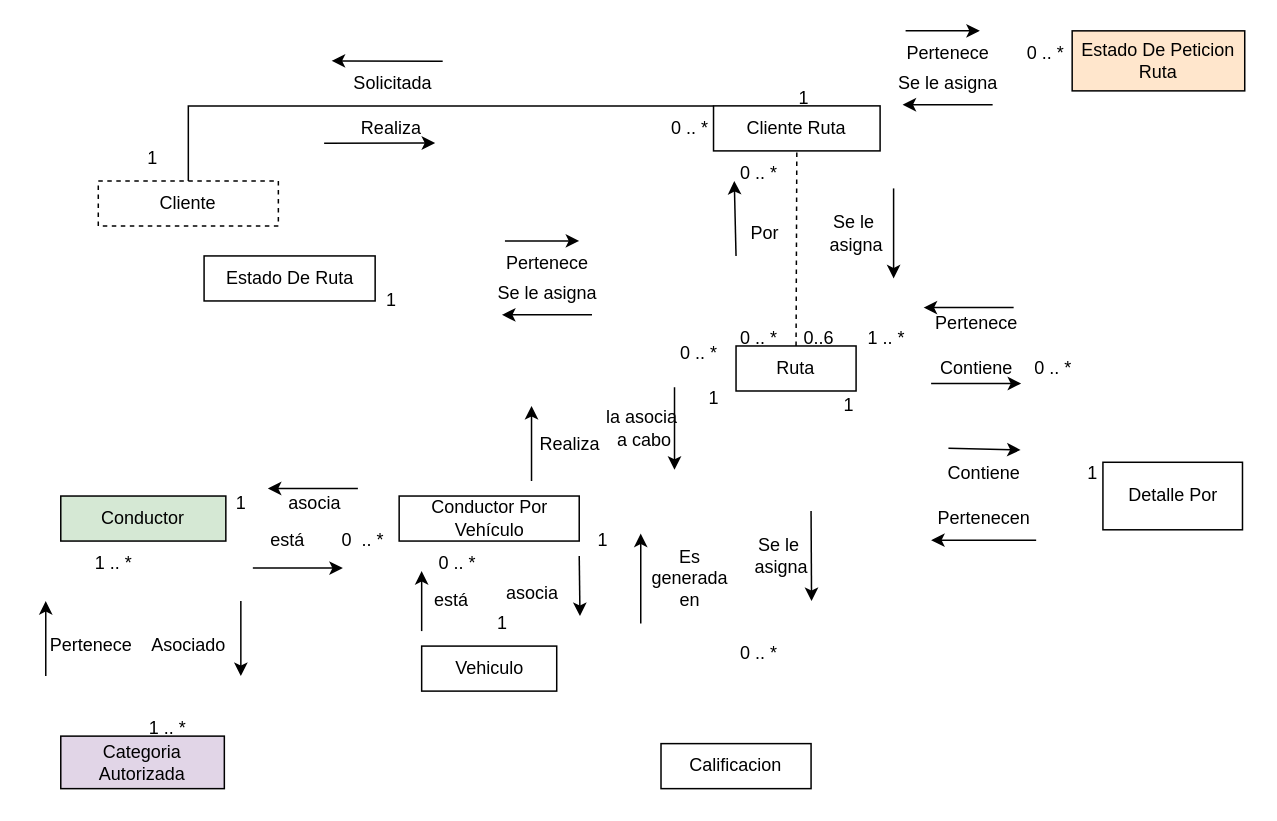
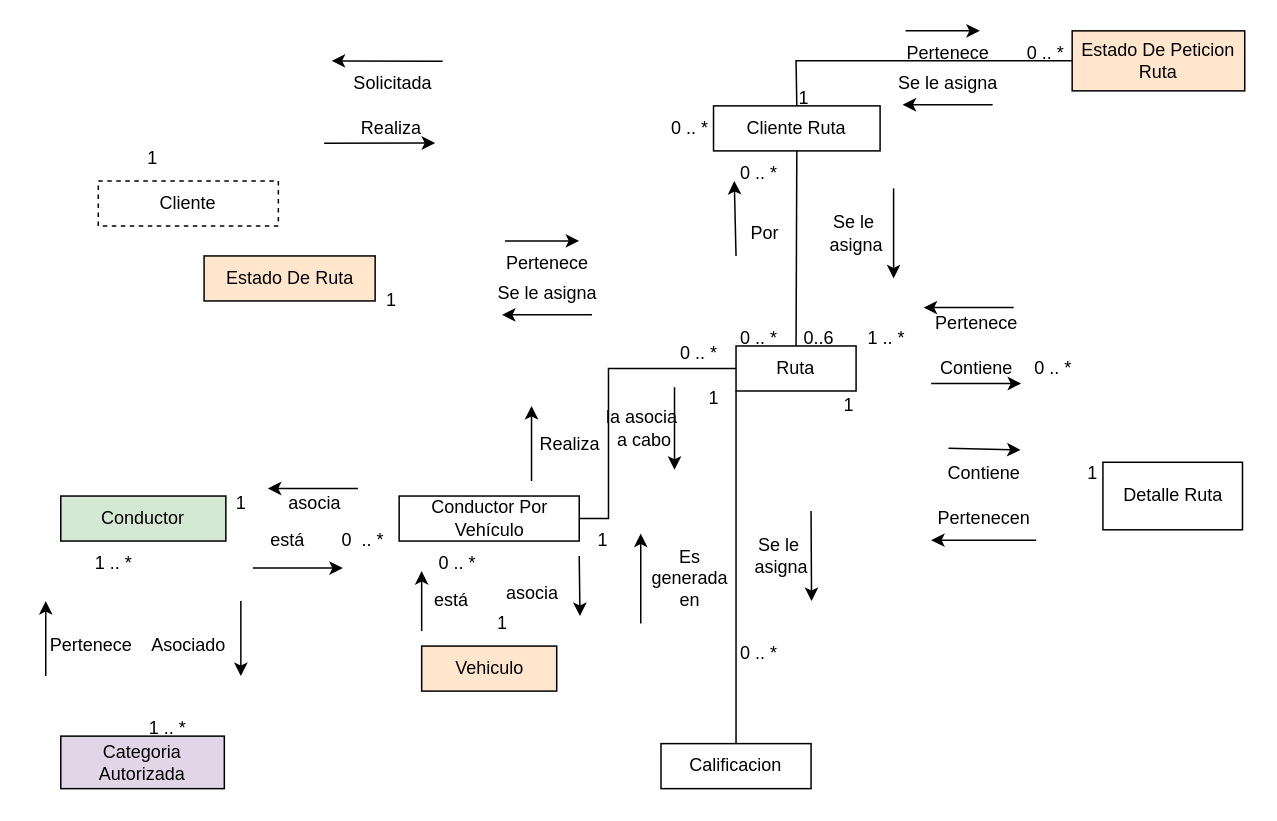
none -> (911, 61)
(413, 106) -> none
(796, 249) -> (796, 249)
(290, 278) -> (290, 278)
none -> (650, 368)
(1173, 496) -> (1173, 496)
none -> (736, 567)
(489, 668) -> (489, 668)
